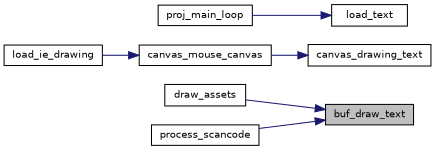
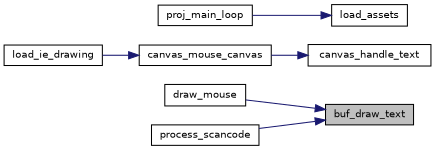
(370, 15) -> (370, 15)
(370, 55) -> (370, 55)
(205, 95) -> (205, 95)
